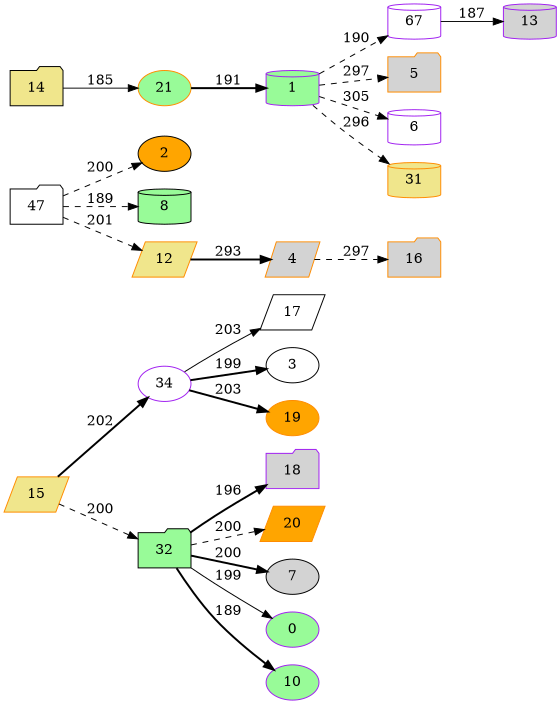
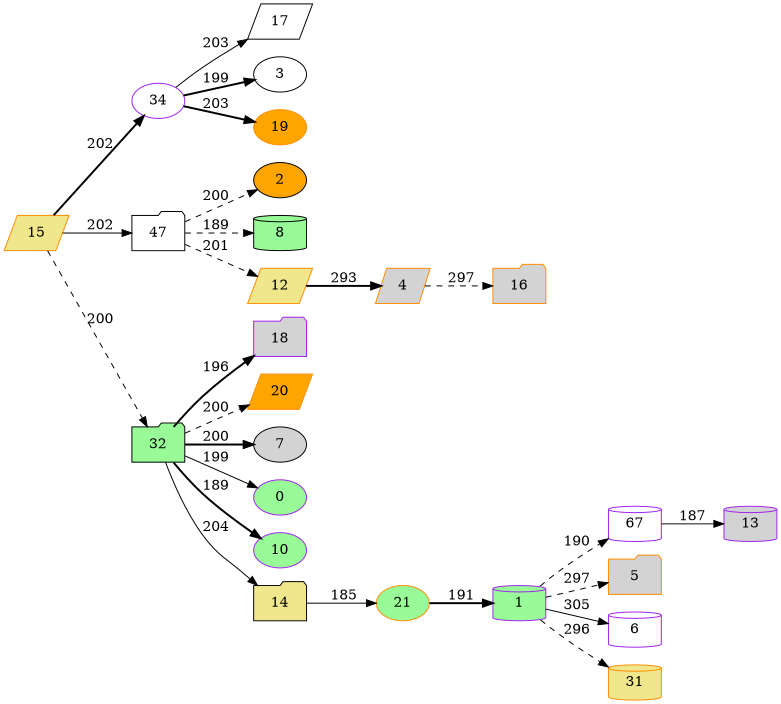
(349, 106) -> (572, 615)
none -> (92, 233)
none -> (198, 528)
